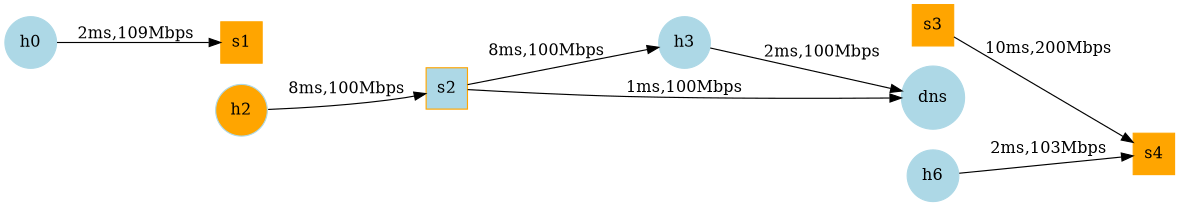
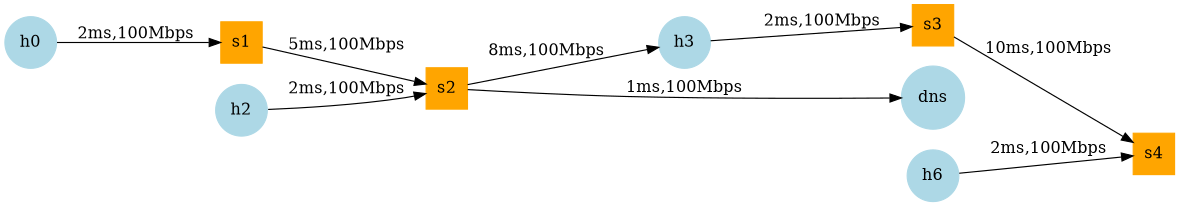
(136, 34) -> (136, 34)
(1049, 49) -> (1049, 49)
none -> (338, 64)
(800, 68) -> (806, 34)
(447, 88) -> (447, 88)
(347, 89) -> (347, 89)
(241, 110) -> (241, 110)
(1049, 149) -> (1049, 149)
